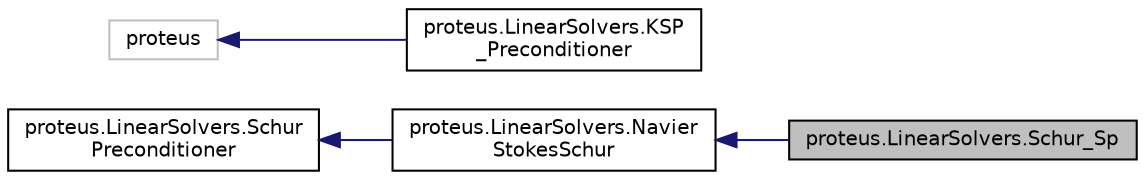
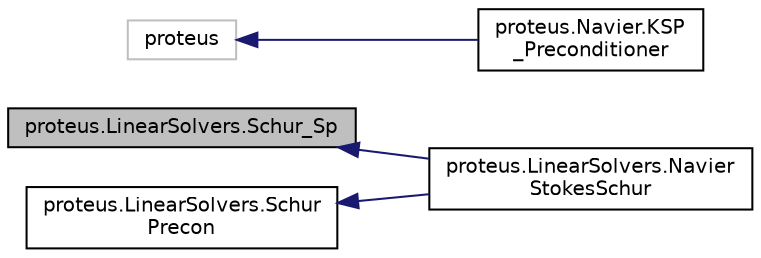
(554, 40) -> (591, 40)
(164, 140) -> (182, 218)
(763, 140) -> (394, 154)
